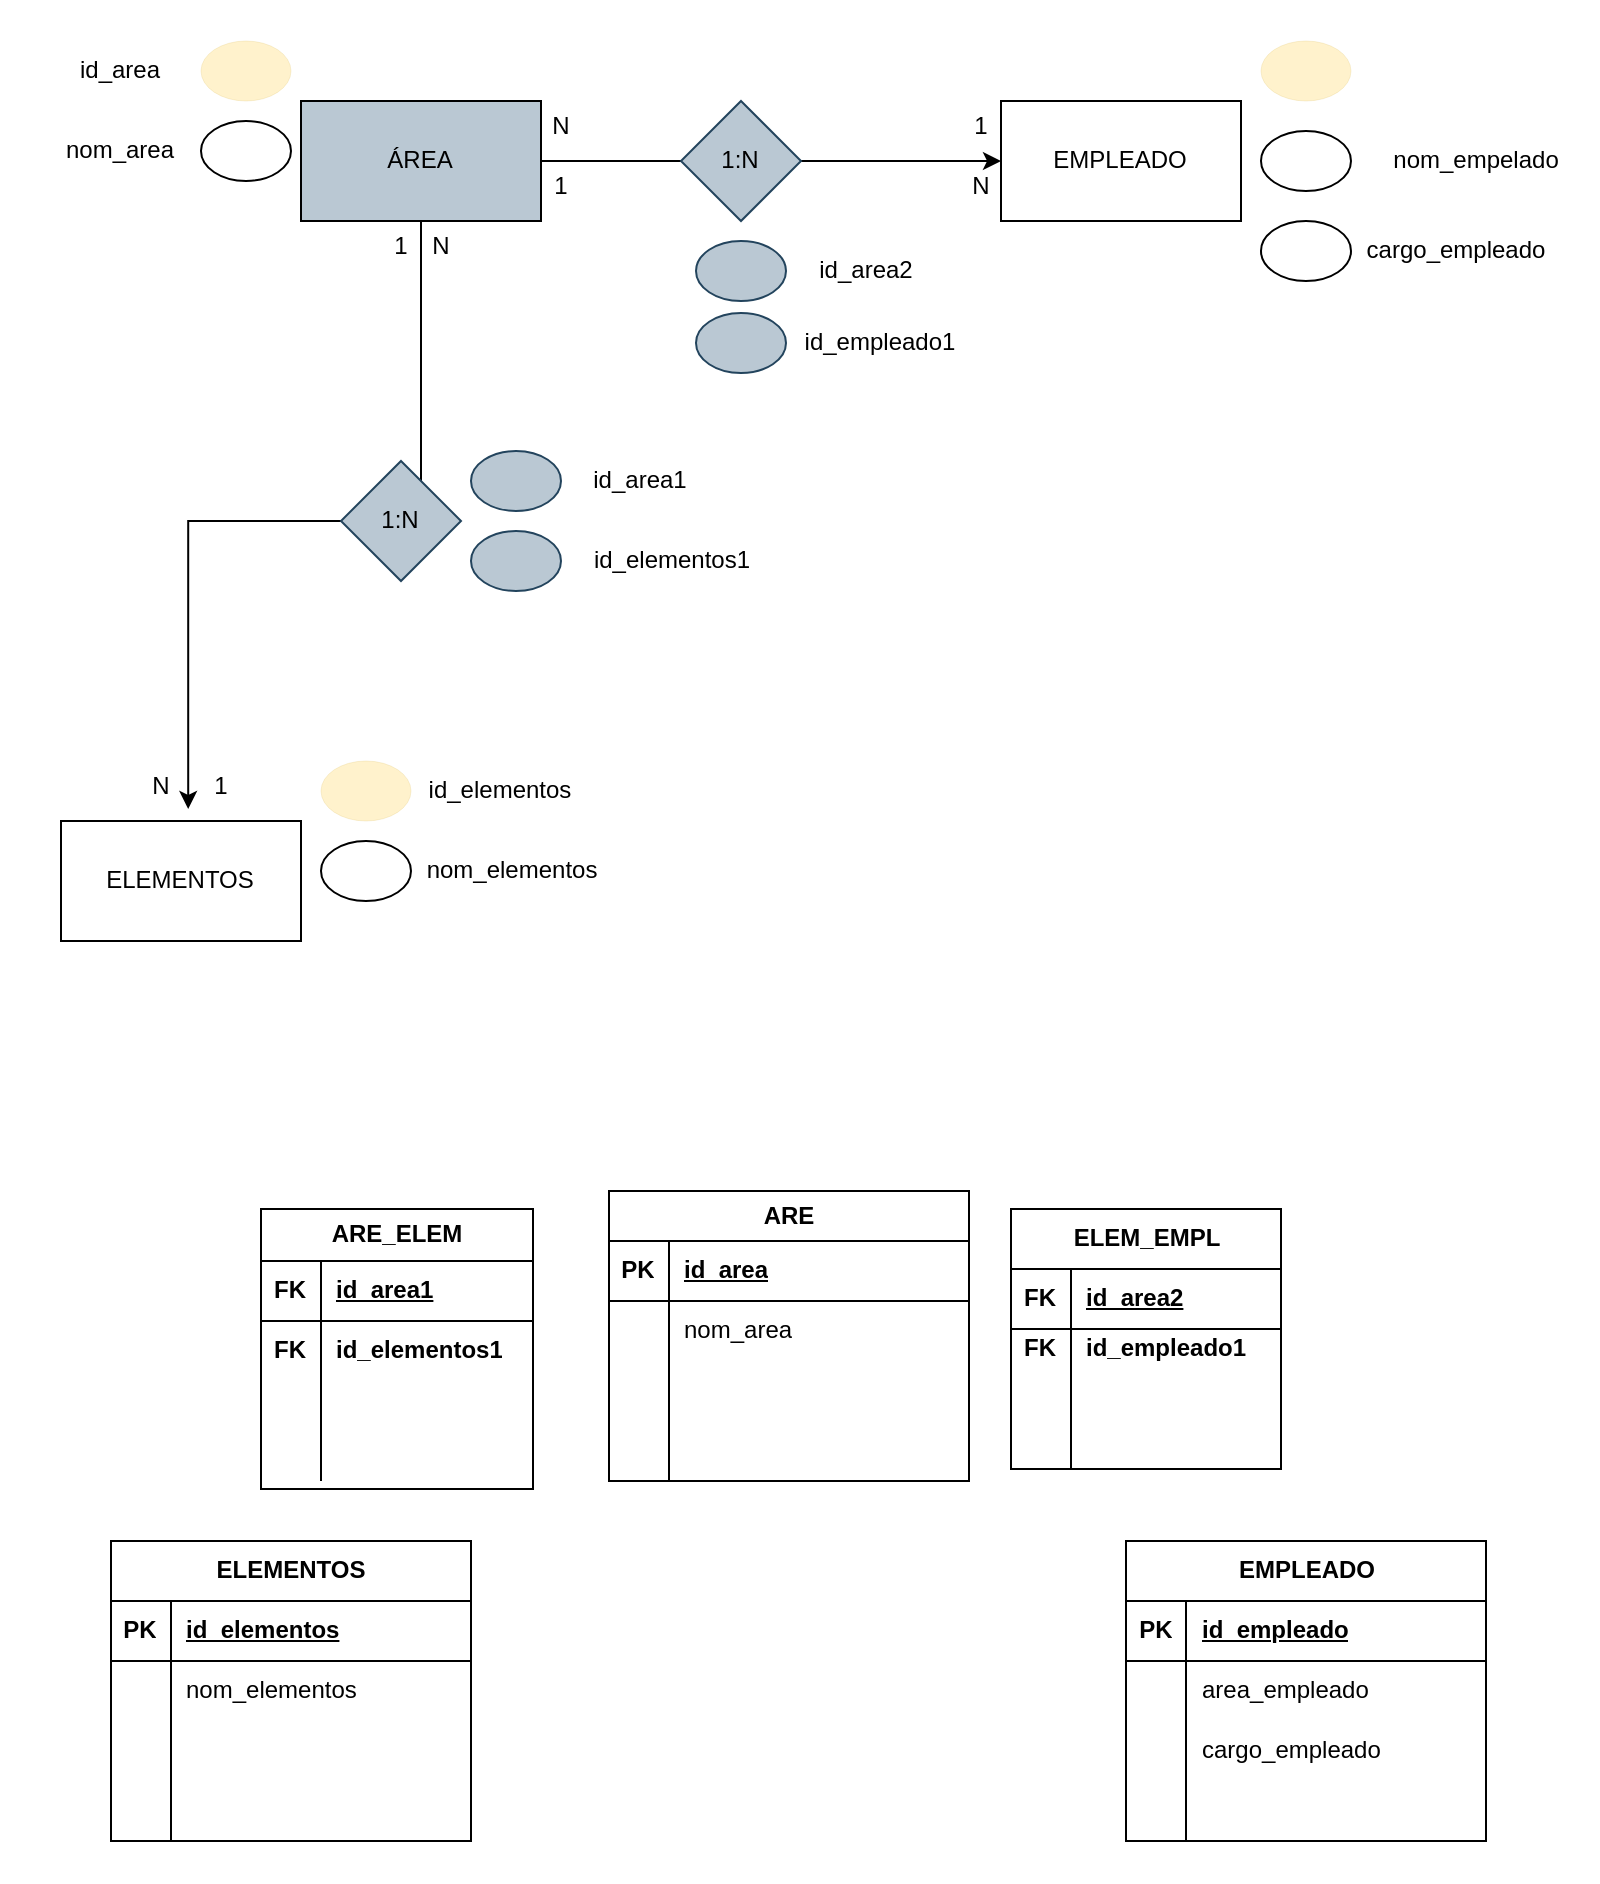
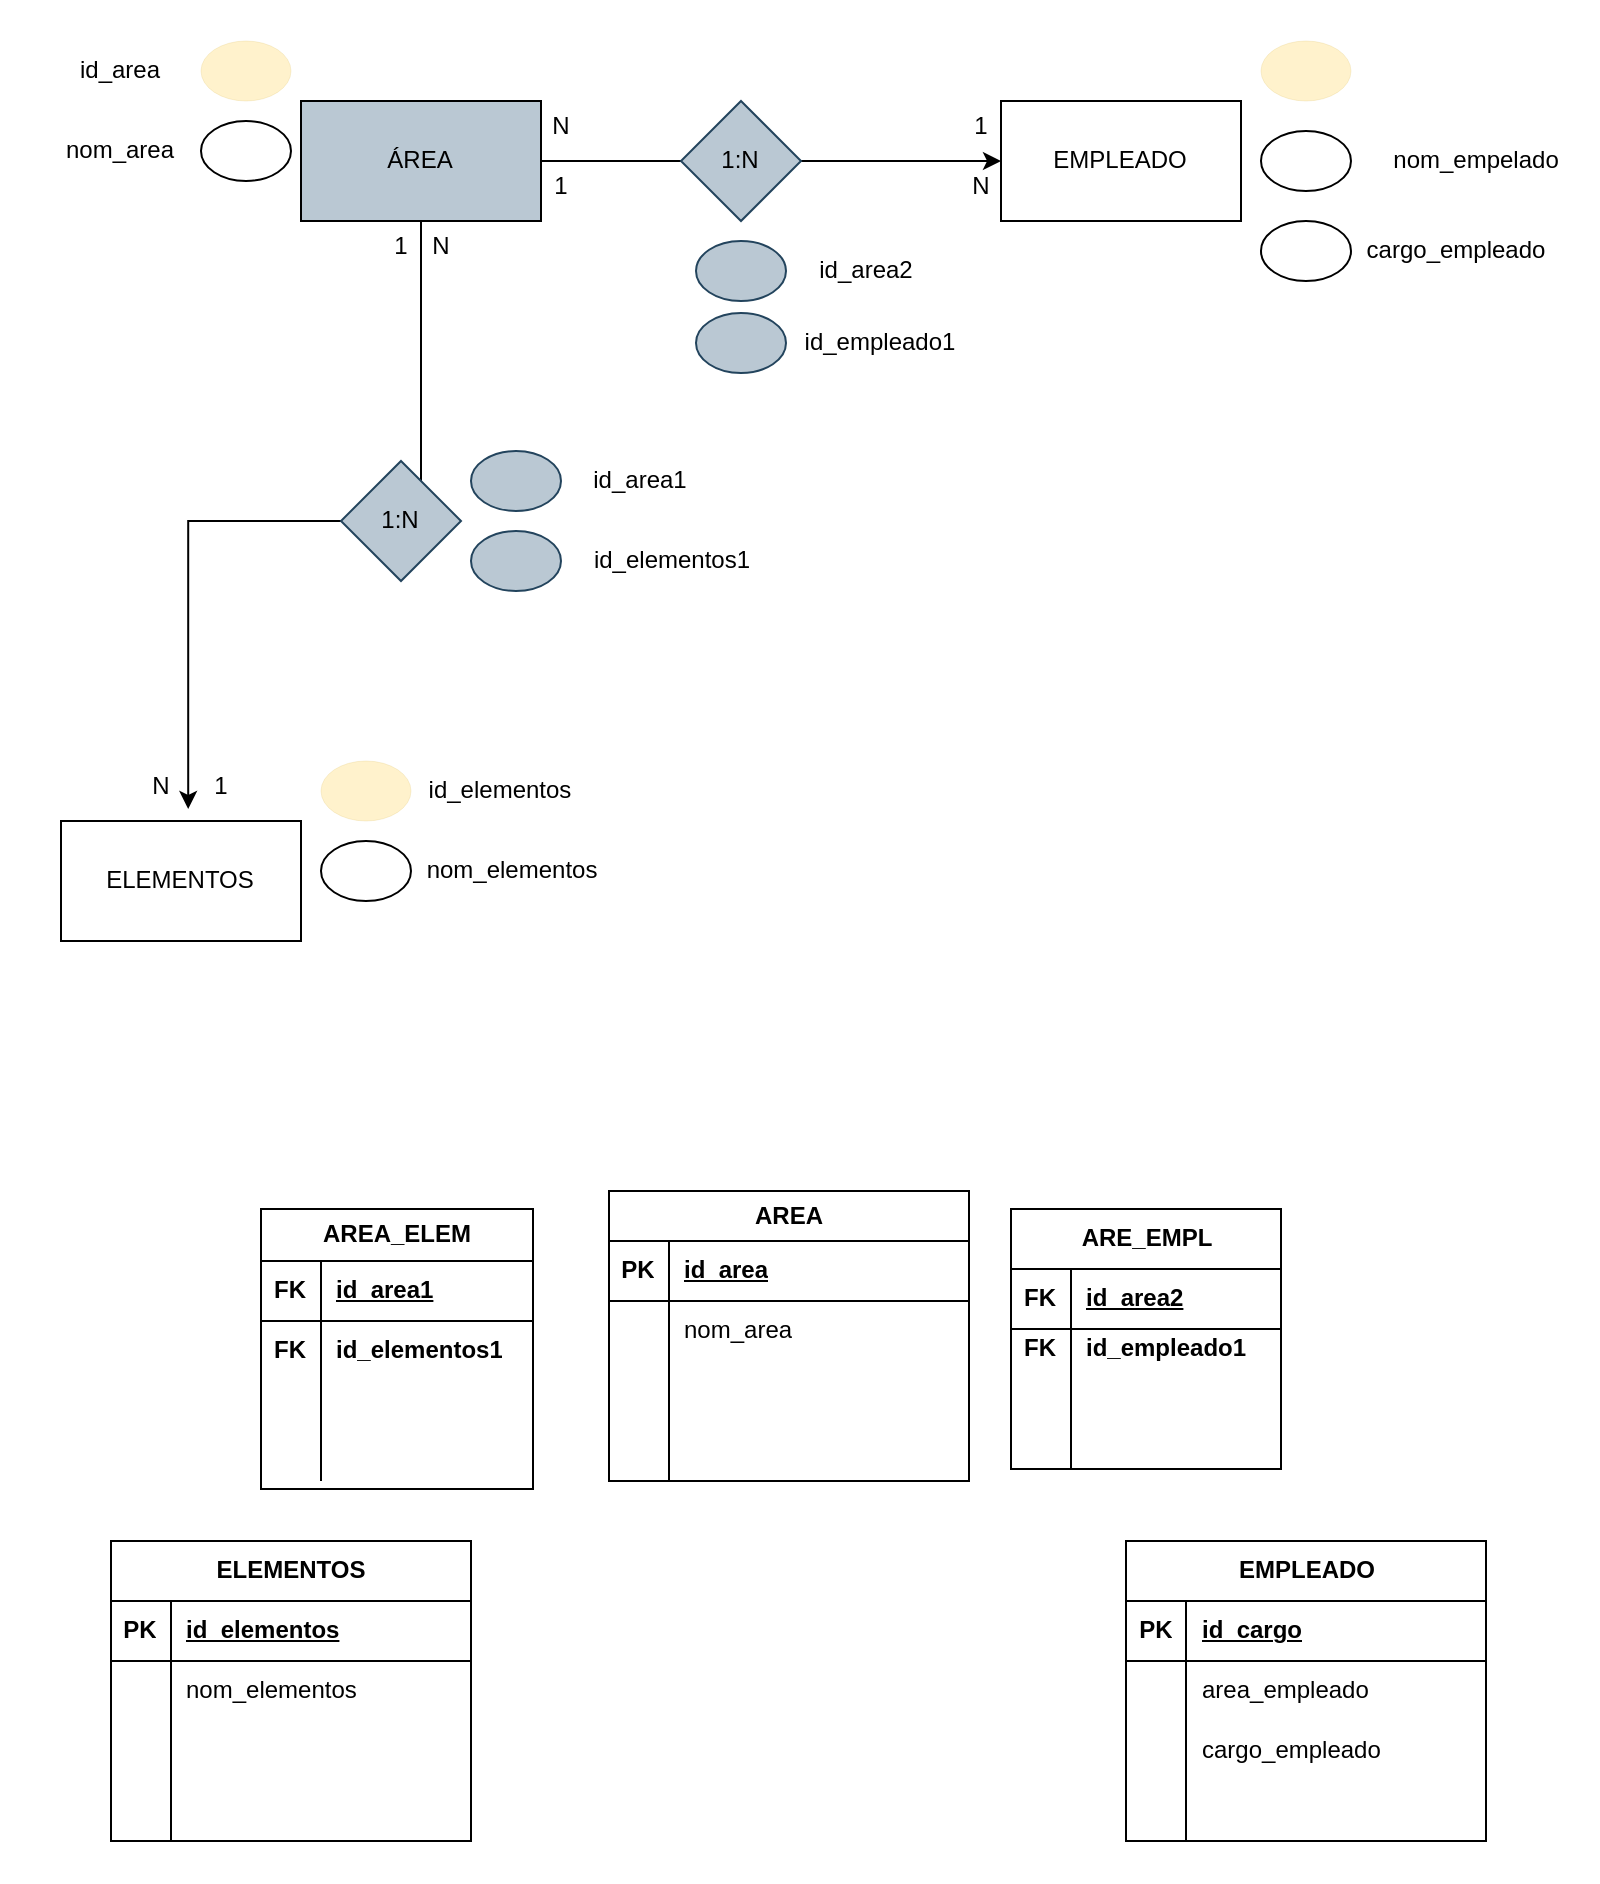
(790, 1217) -> (790, 1217)
(398, 1235) -> (398, 1235)
(1148, 1239) -> (1148, 1239)
(1271, 1631) -> (1254, 1631)
